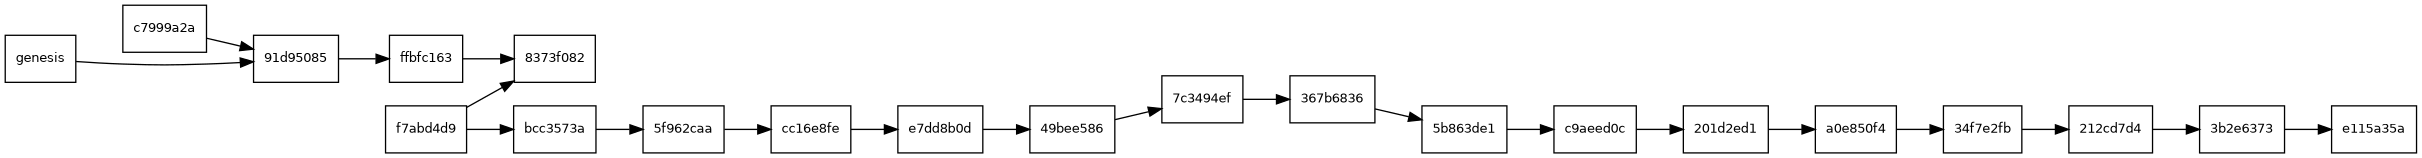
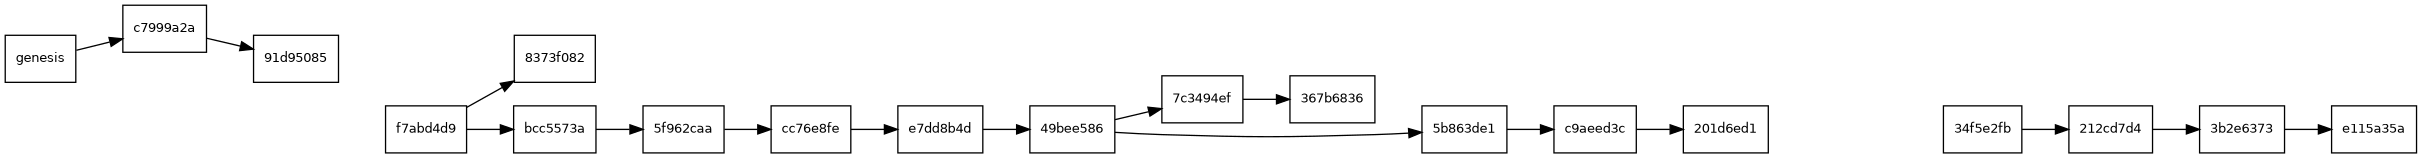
(426, 59) -> none
(158, 65) -> (93, 46)
(1392, 113) -> (1262, 137)
(555, 129) -> (555, 129)
(811, 129) -> (811, 129)
(940, 129) -> (940, 129)
(1595, 129) -> (1595, 129)
(1726, 129) -> (1726, 129)
(1856, 129) -> none
(1983, 129) -> (1983, 129)
